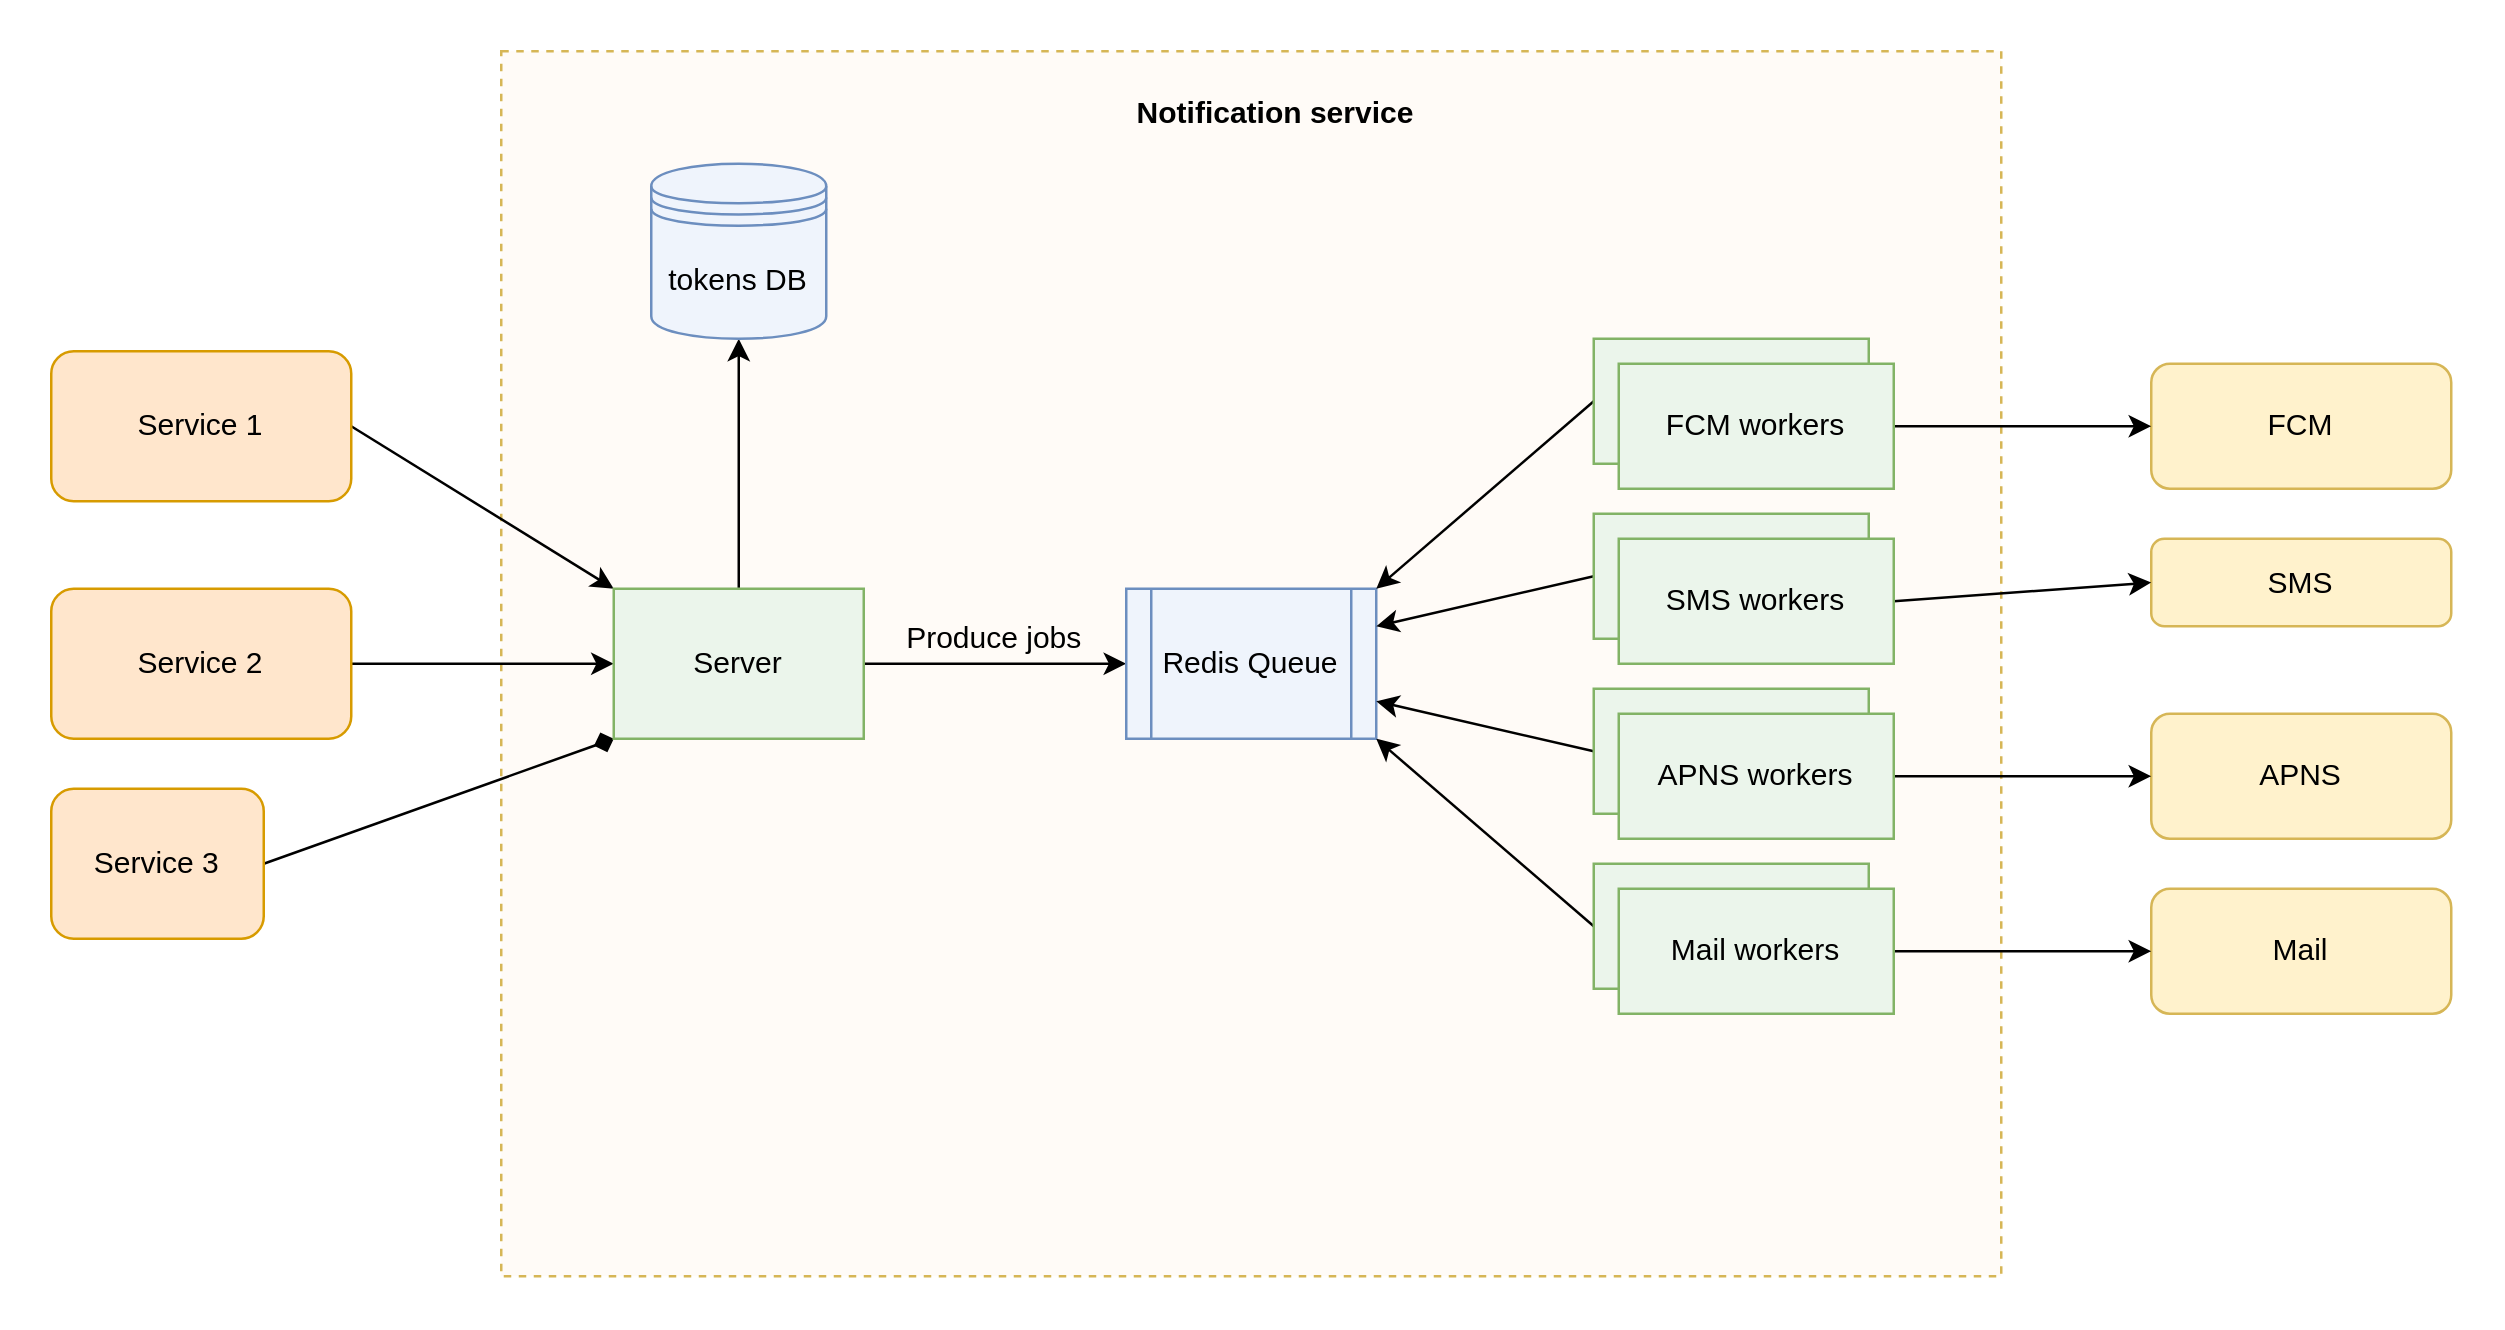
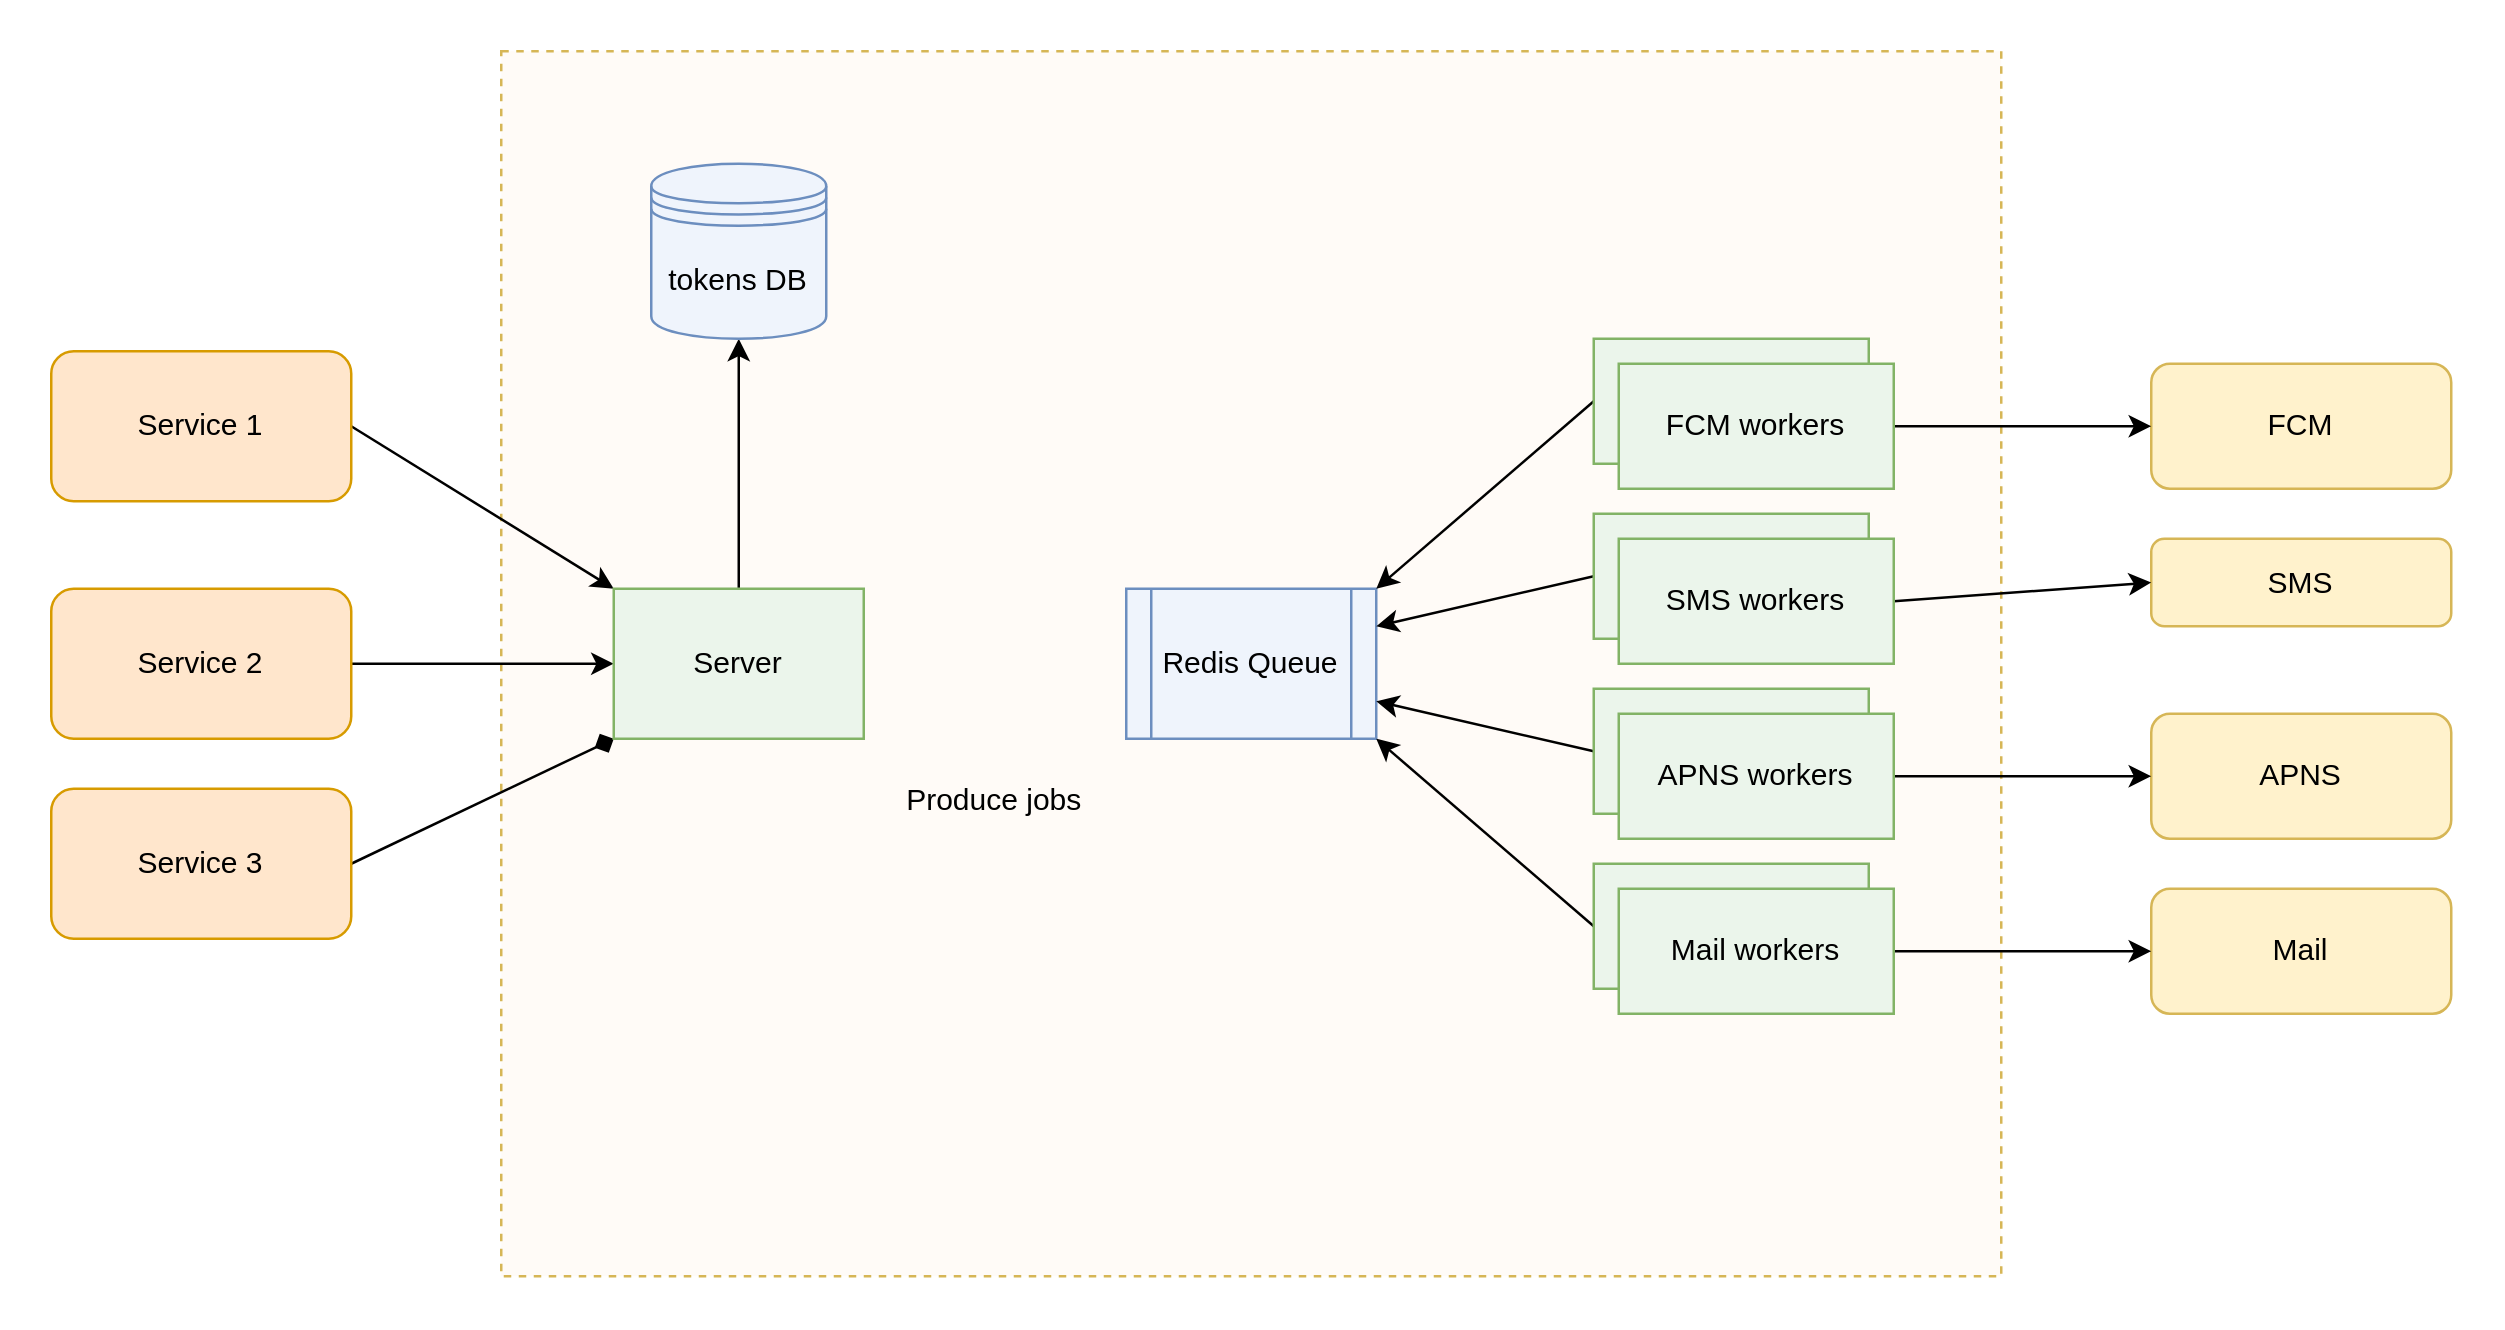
(1276, 114) -> none
(995, 639) -> (995, 801)
(987, 664) -> none
(158, 864) -> (201, 864)
